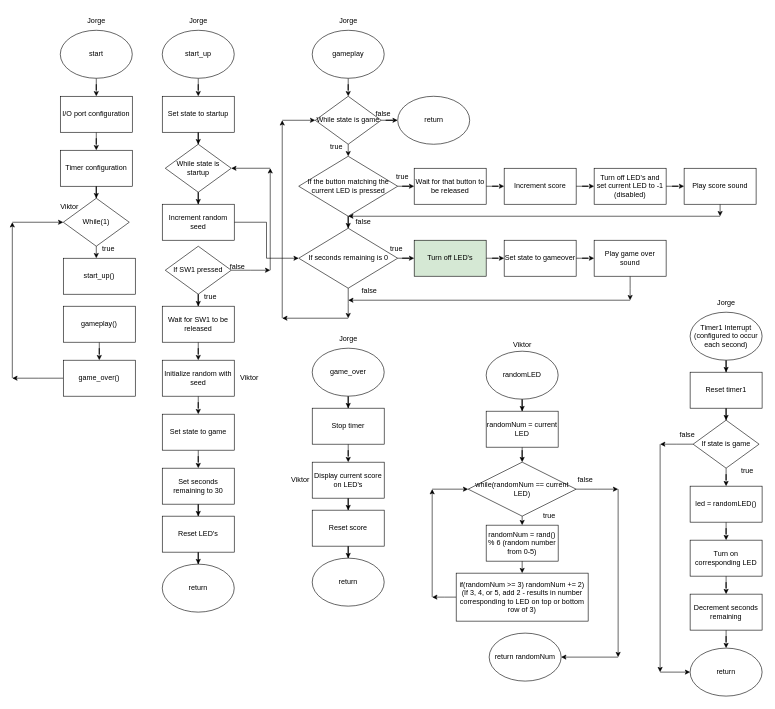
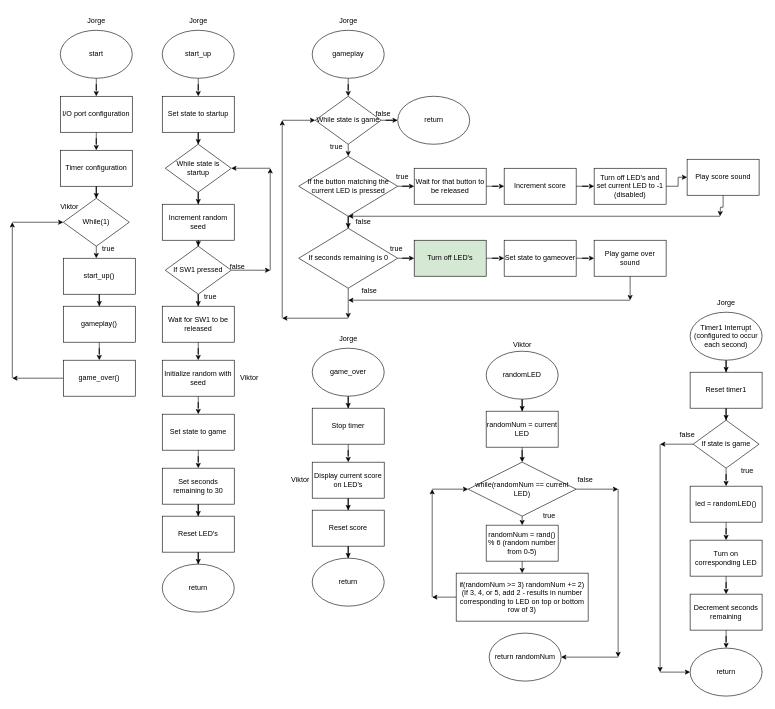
(720, 186) -> (723, 177)
(267, 239) -> (198, 243)
none -> (99, 302)
